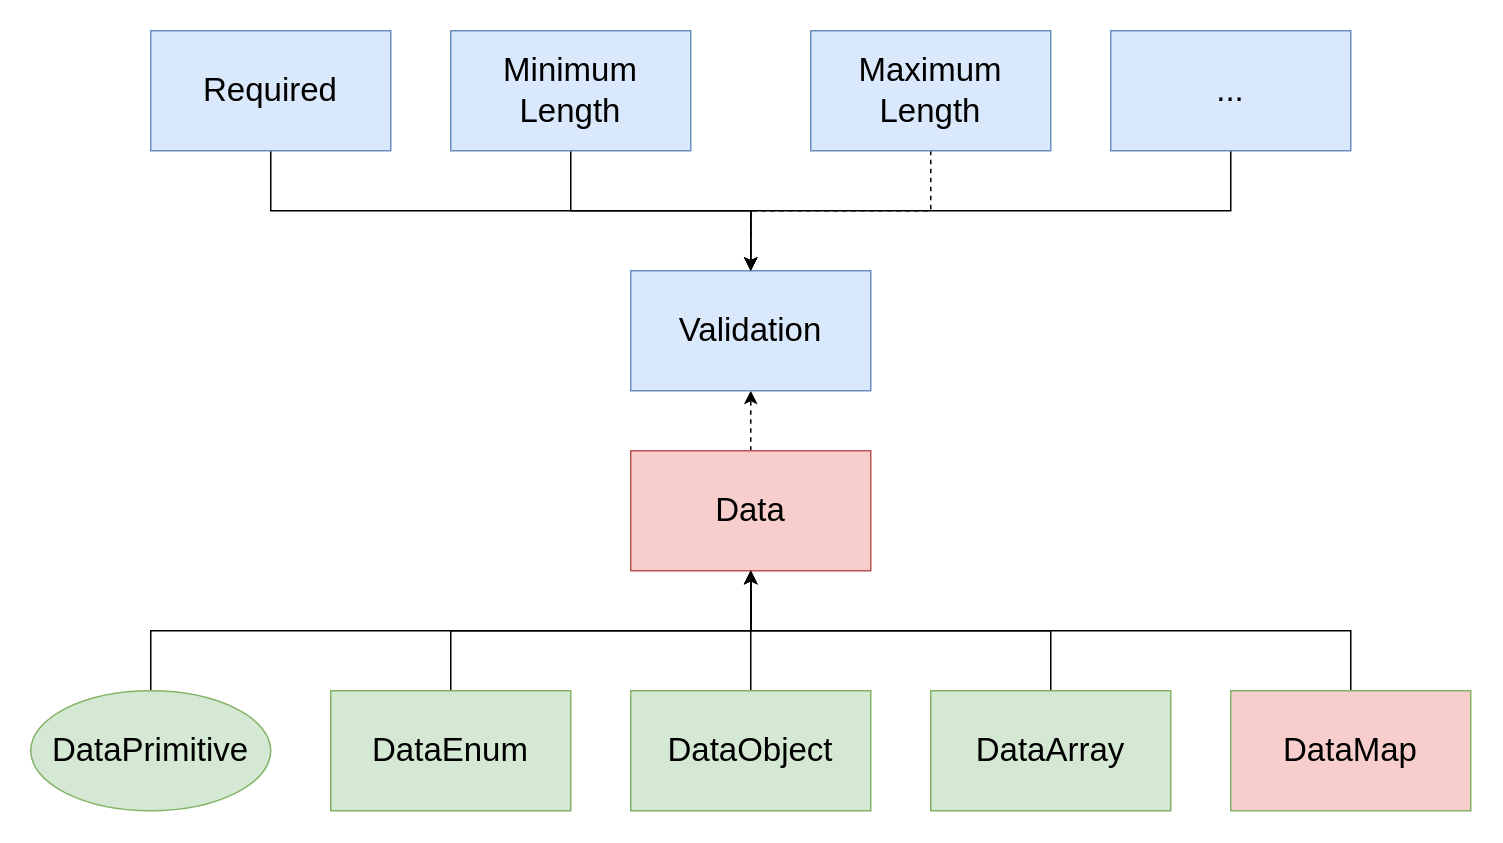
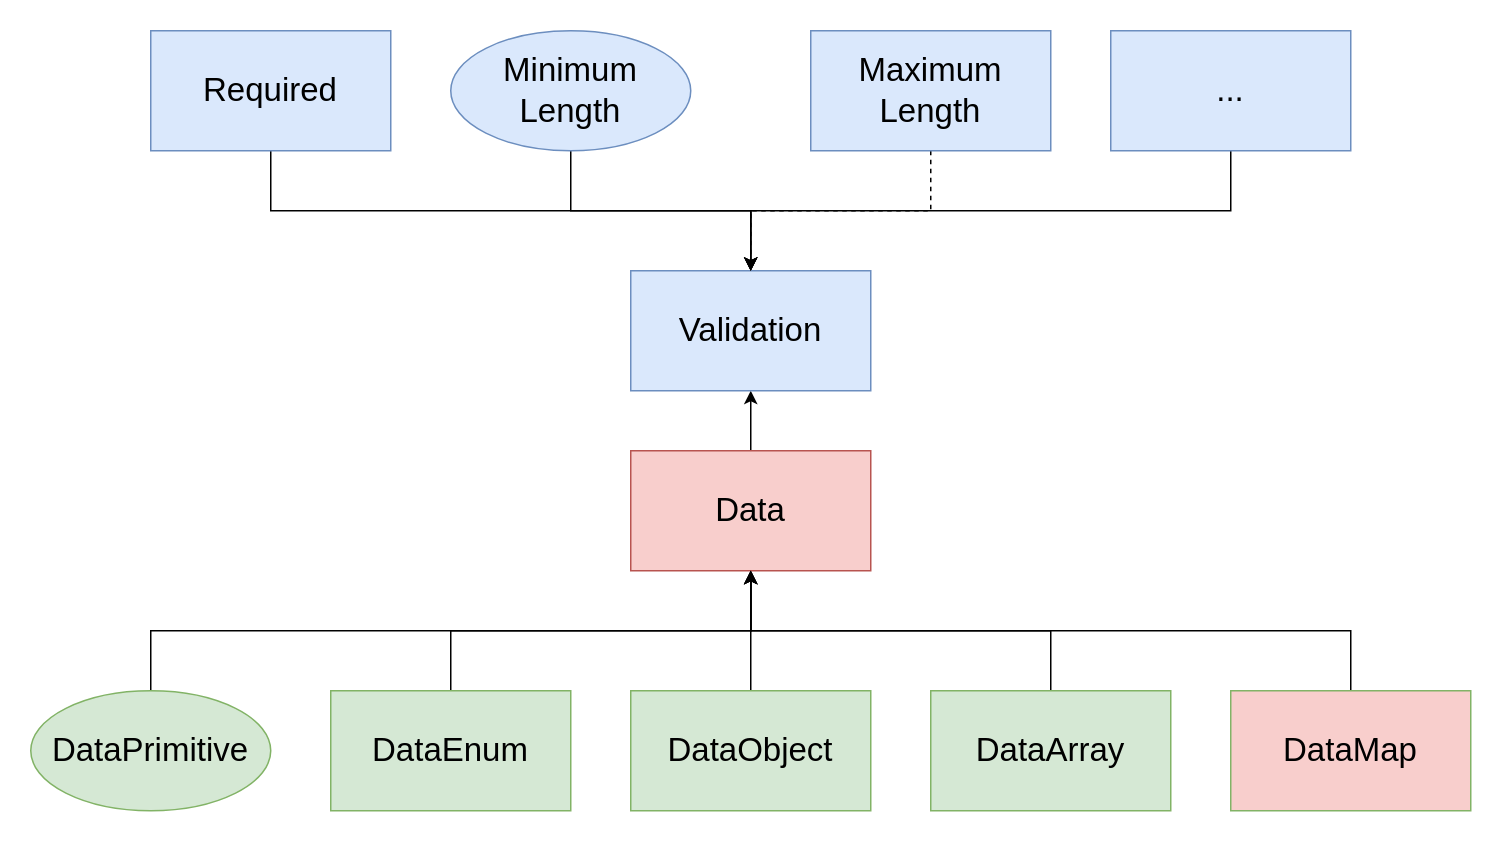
(571, 91) -> (571, 91)
(751, 426) -> (751, 426)
